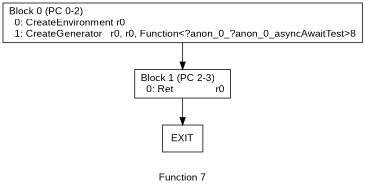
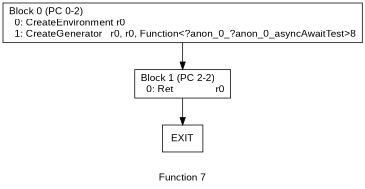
(183, 84) -> (183, 84)
